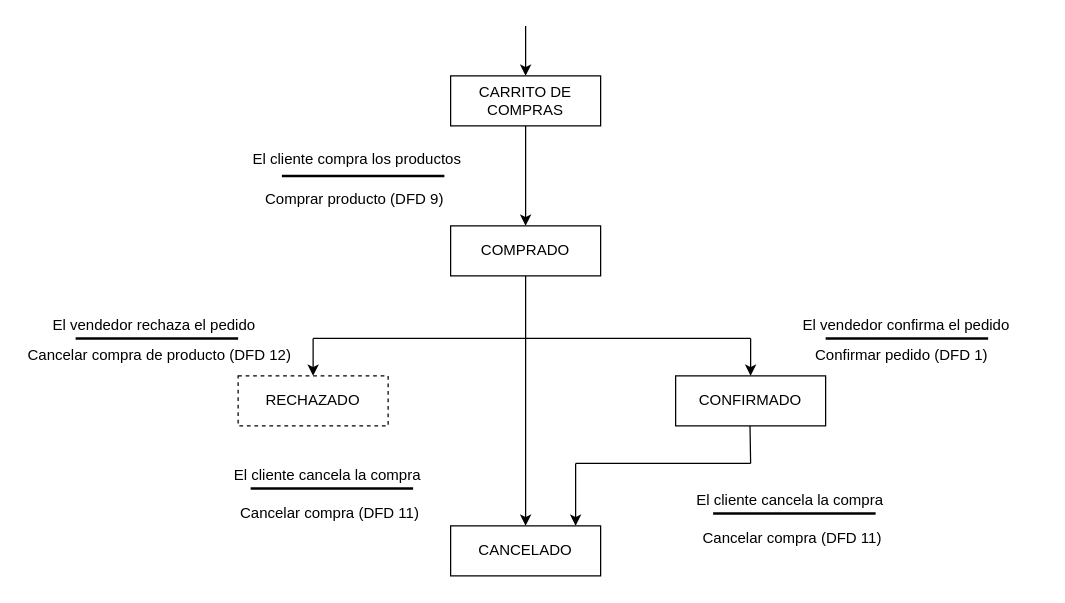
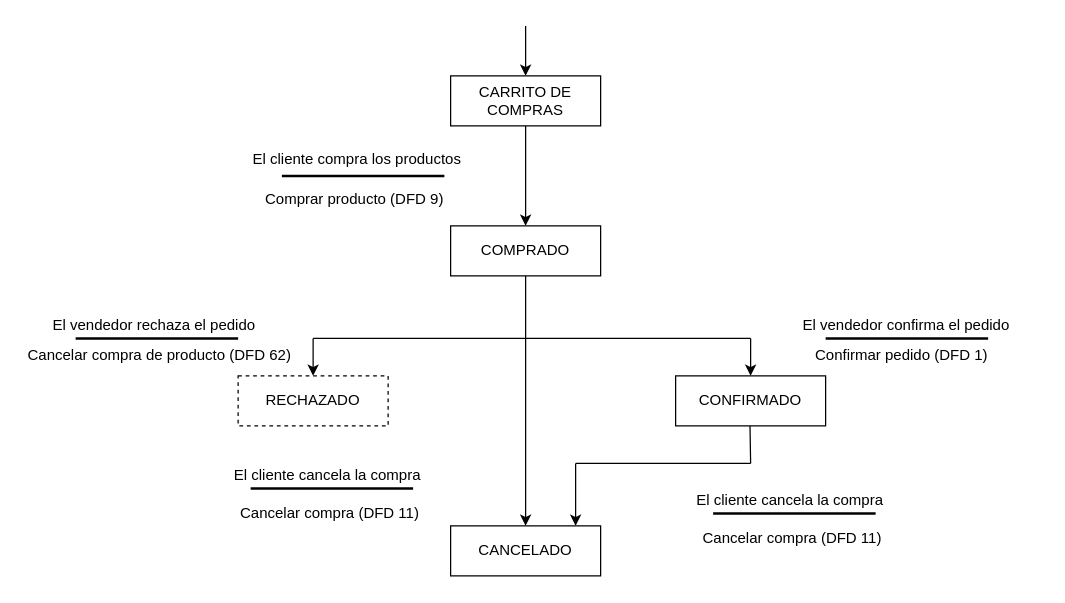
(168, 356) -> (168, 356)
